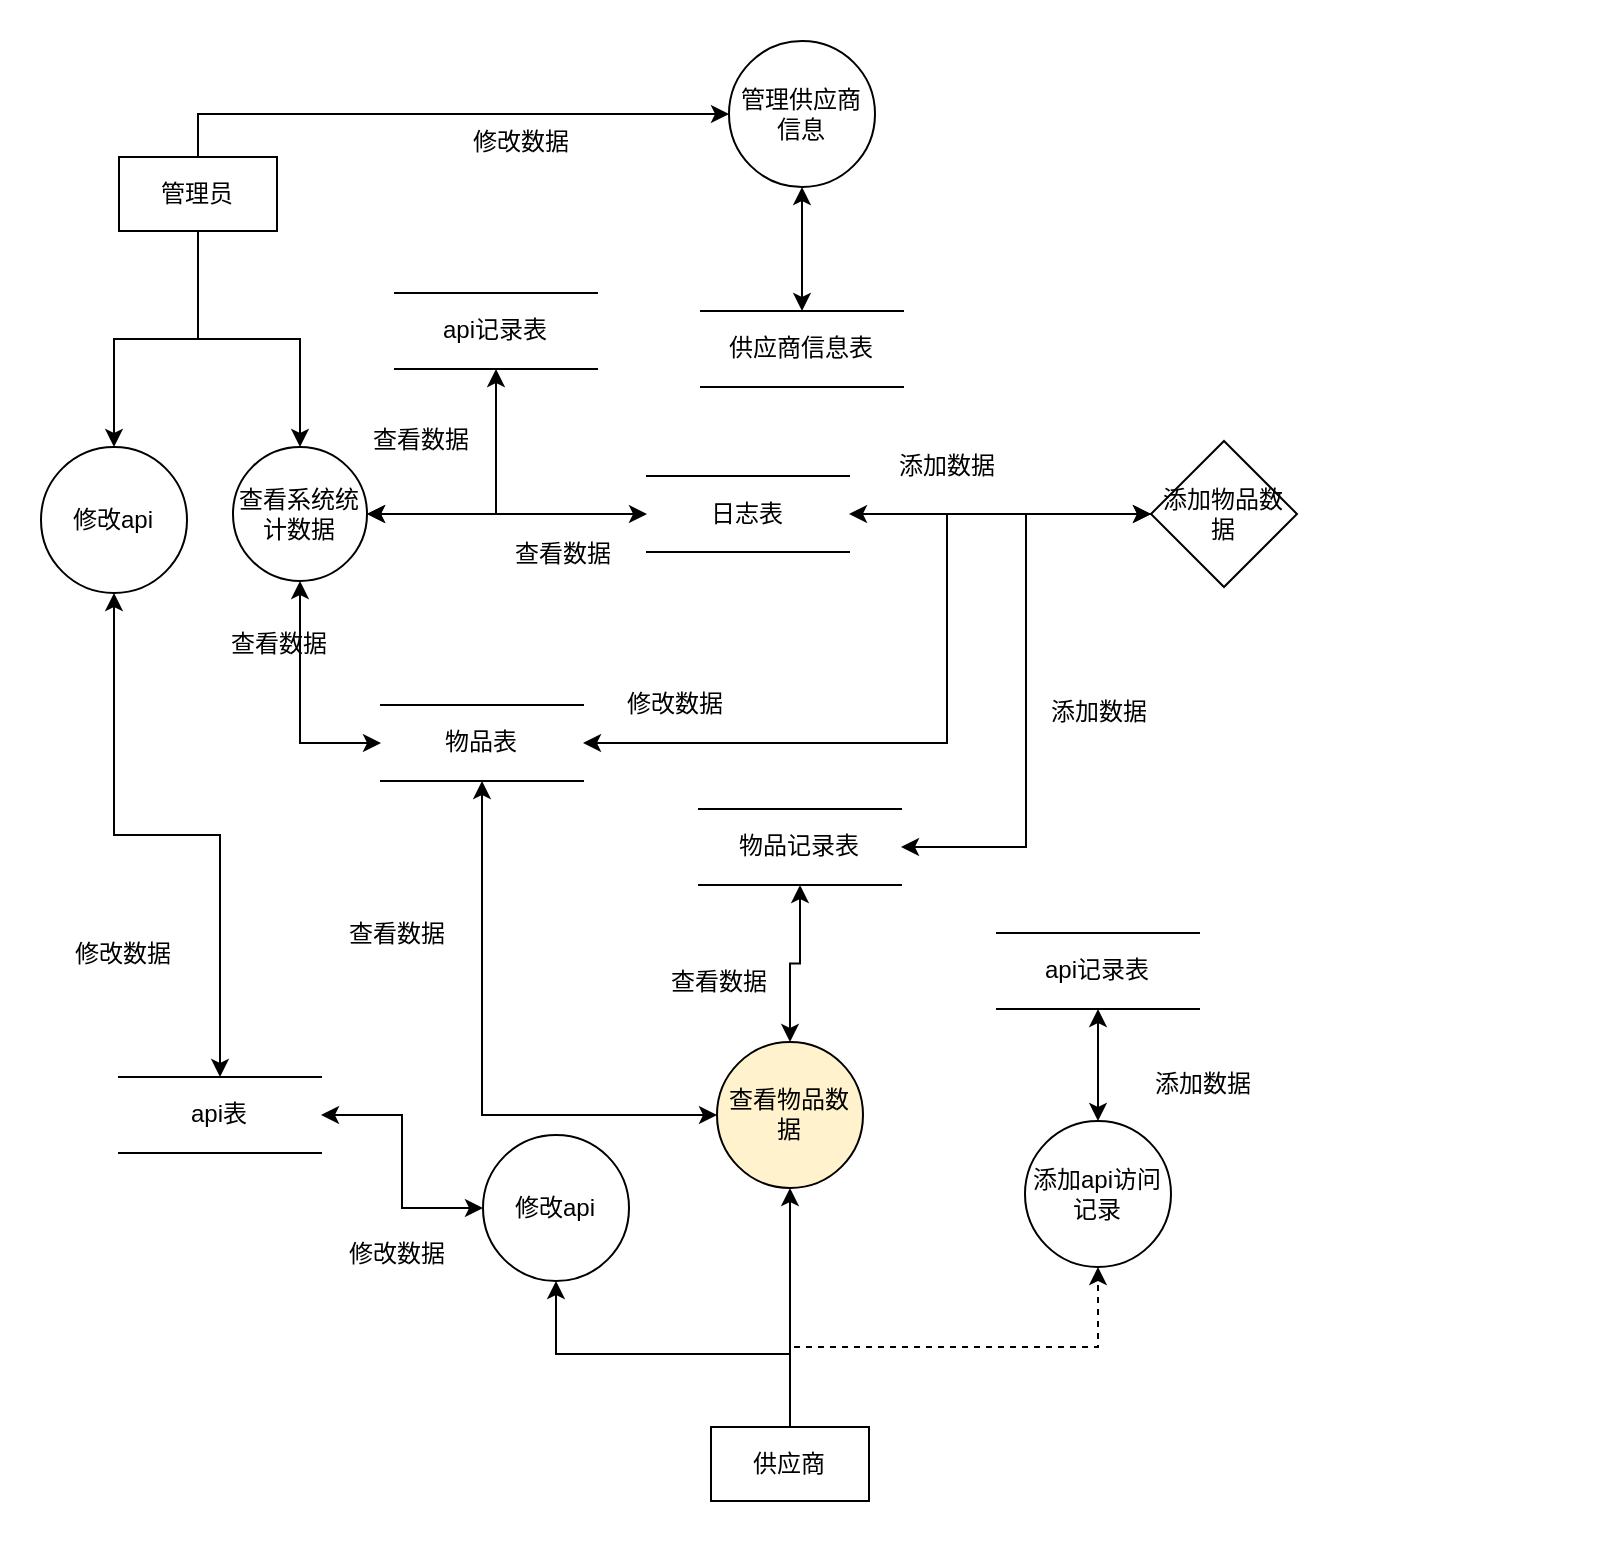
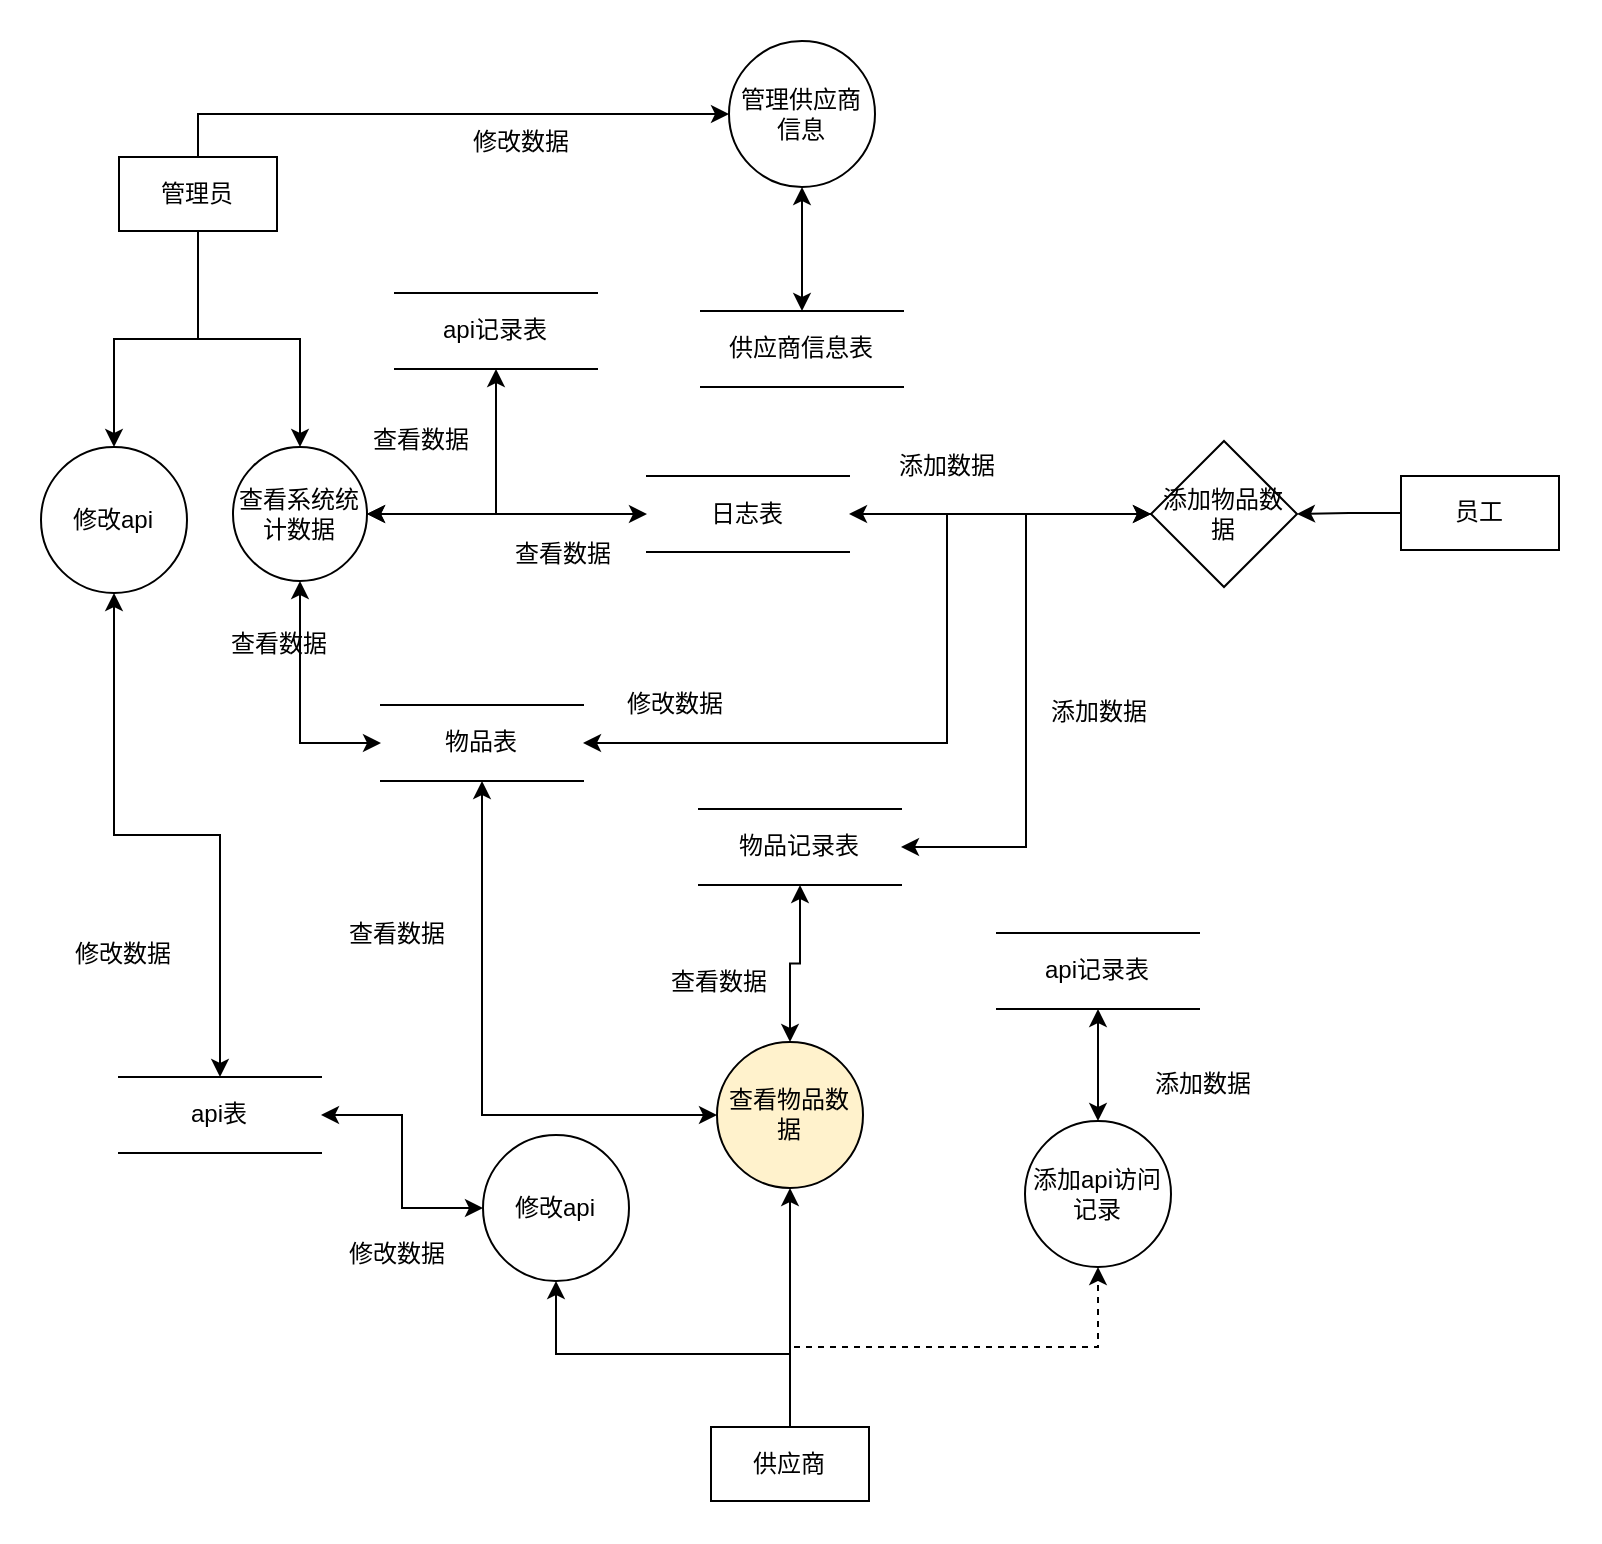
none -> (1356, 513)
none -> (1480, 513)
